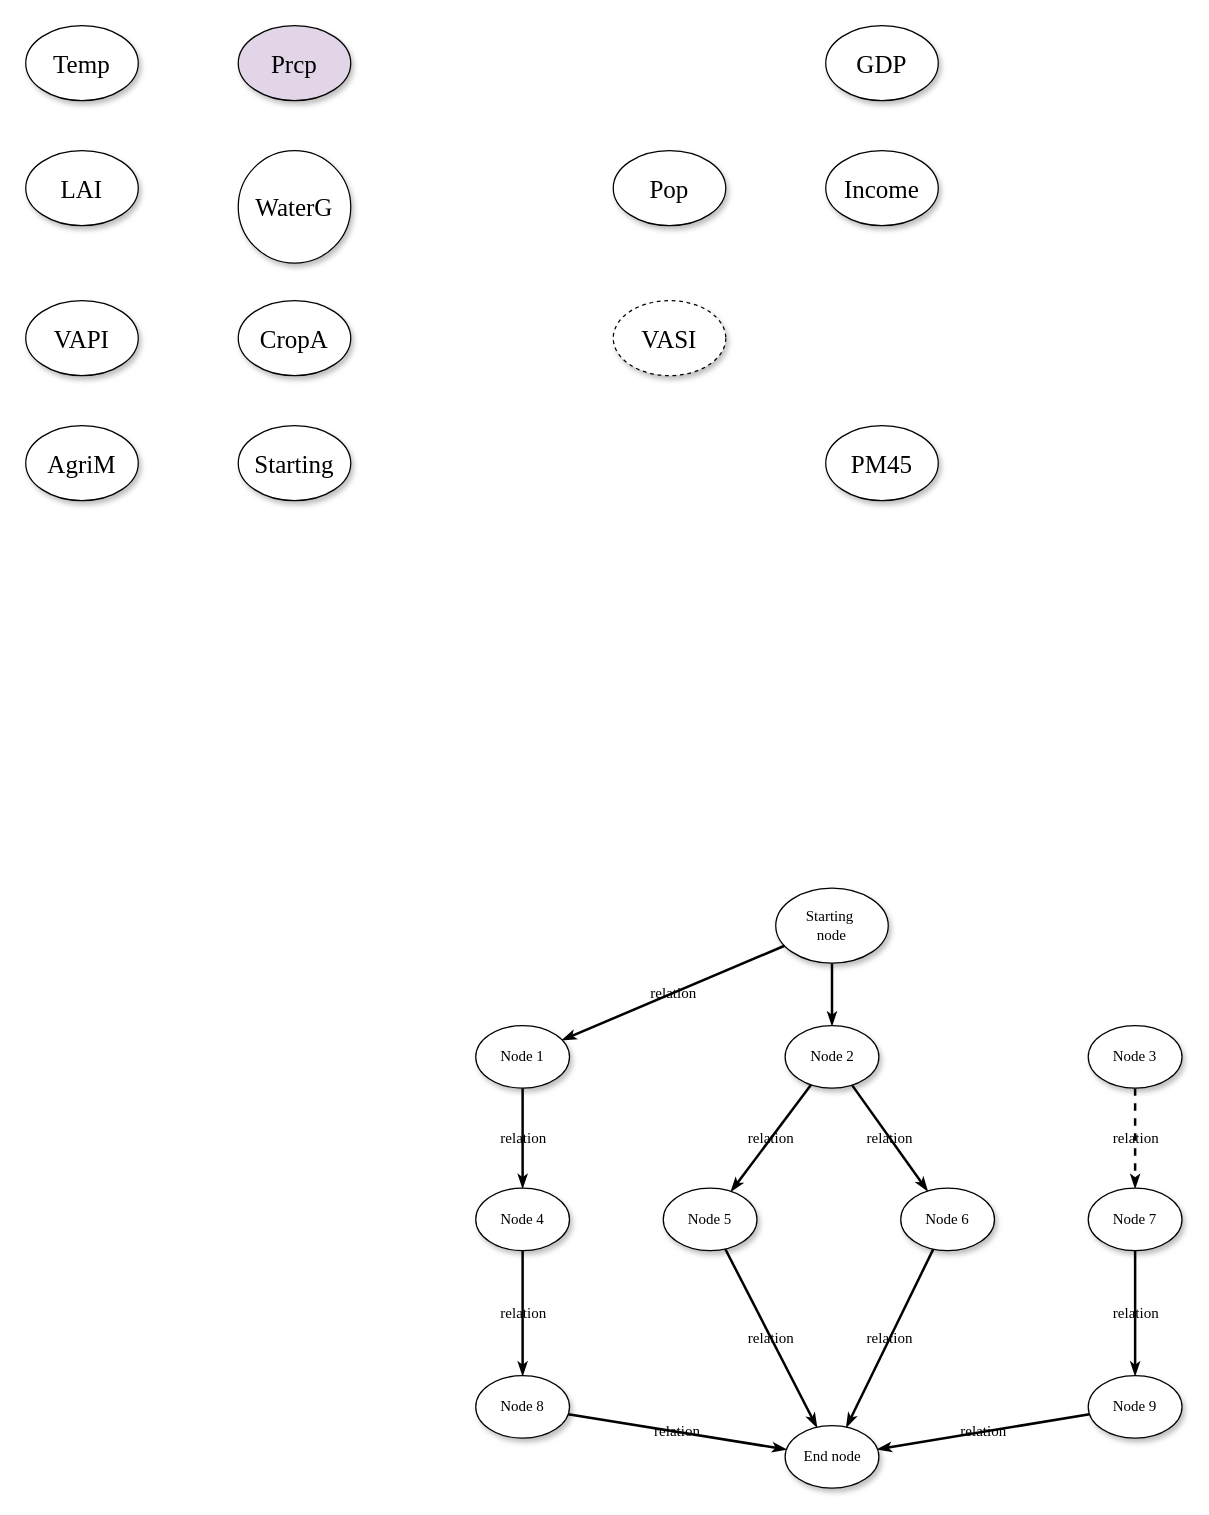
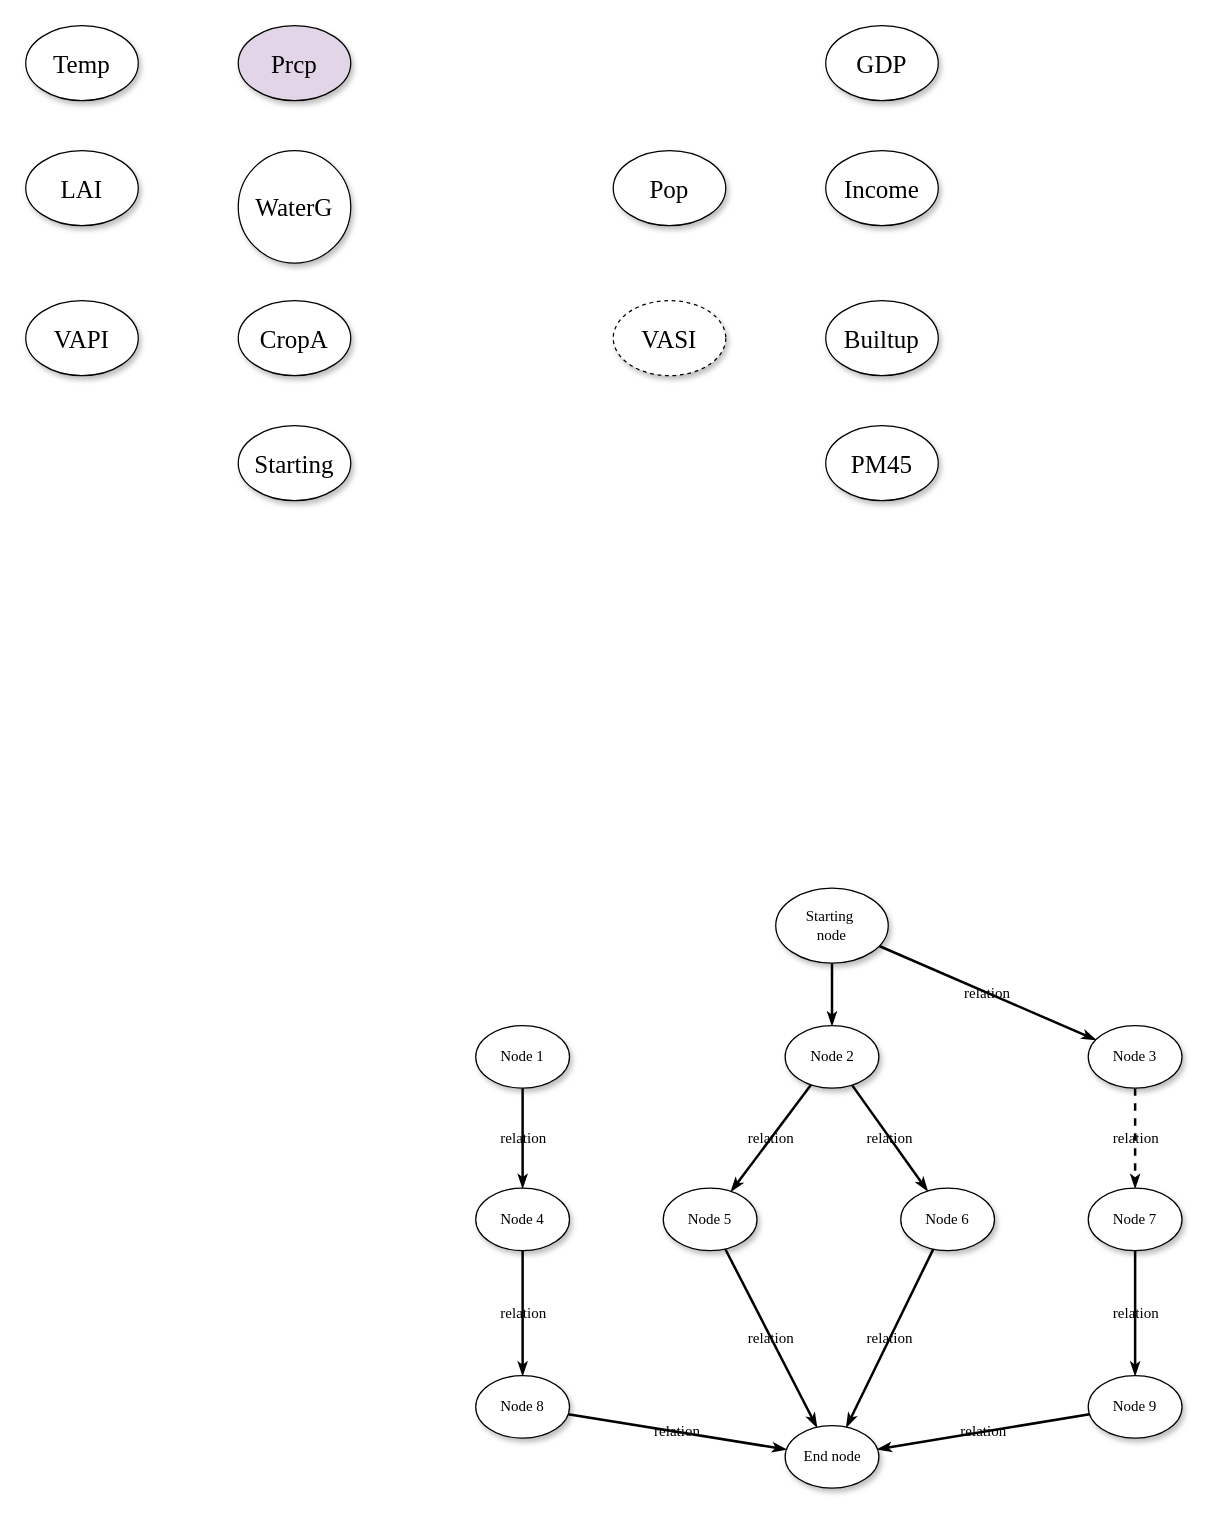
none -> (882, 338)
(82, 463) -> none
(678, 991) -> none
none -> (983, 991)
